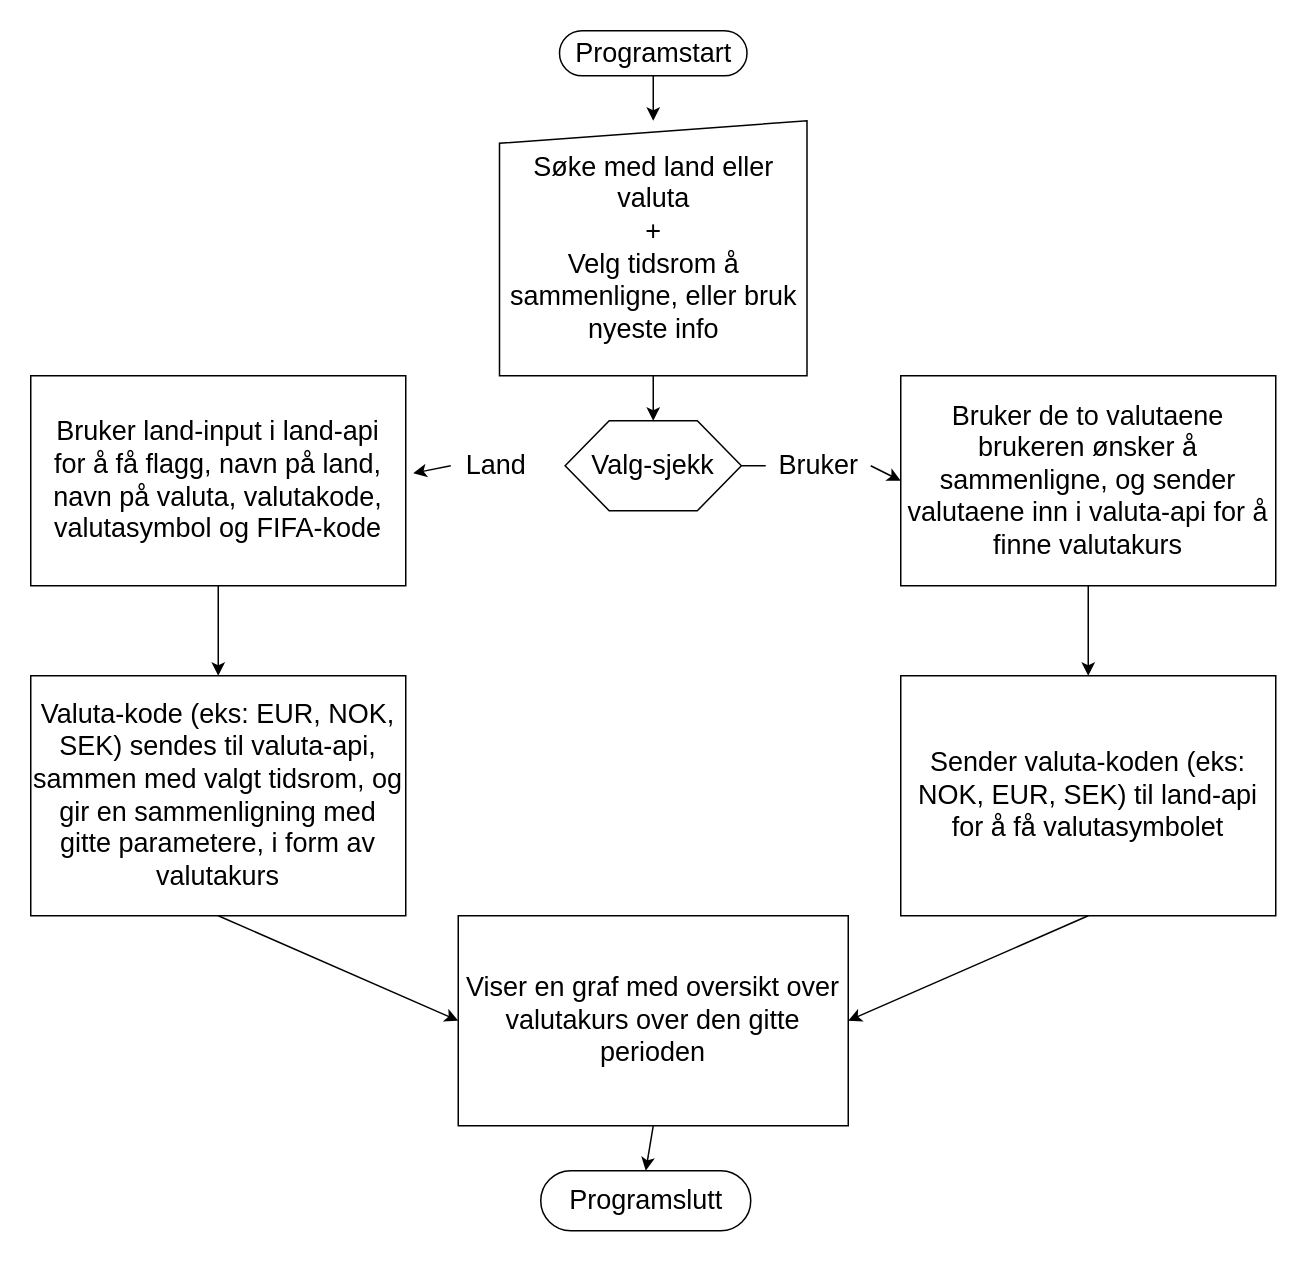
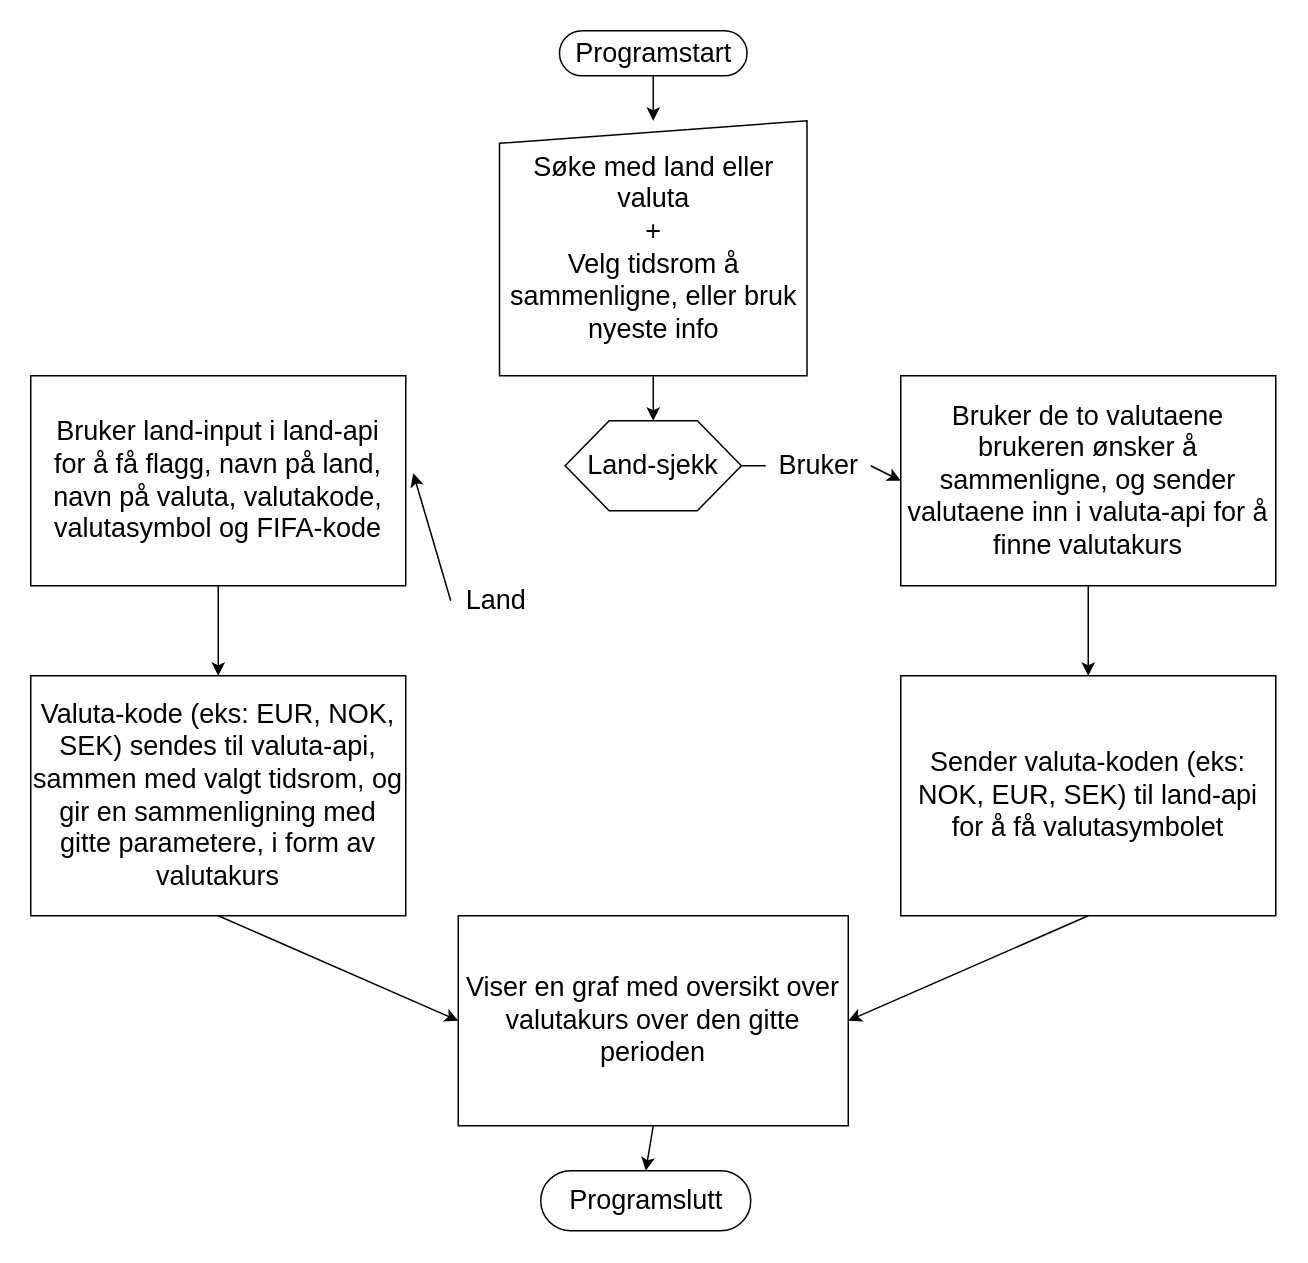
(496, 466) -> (496, 601)
(653, 466) -> (653, 466)
